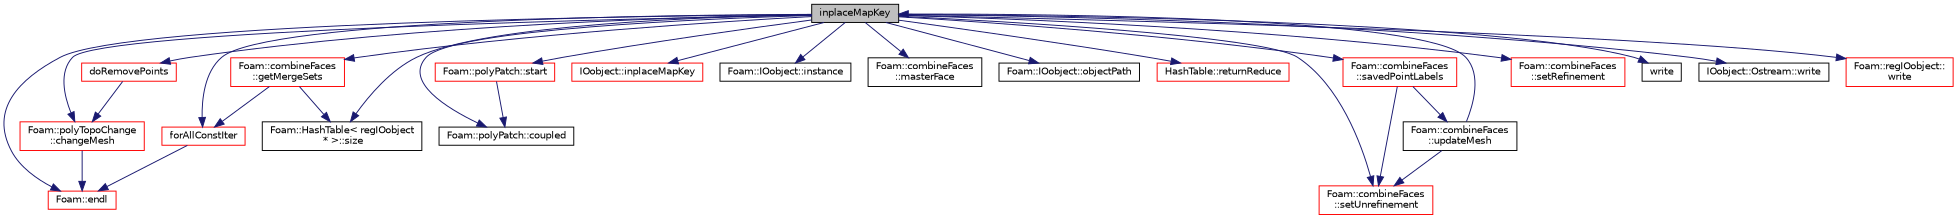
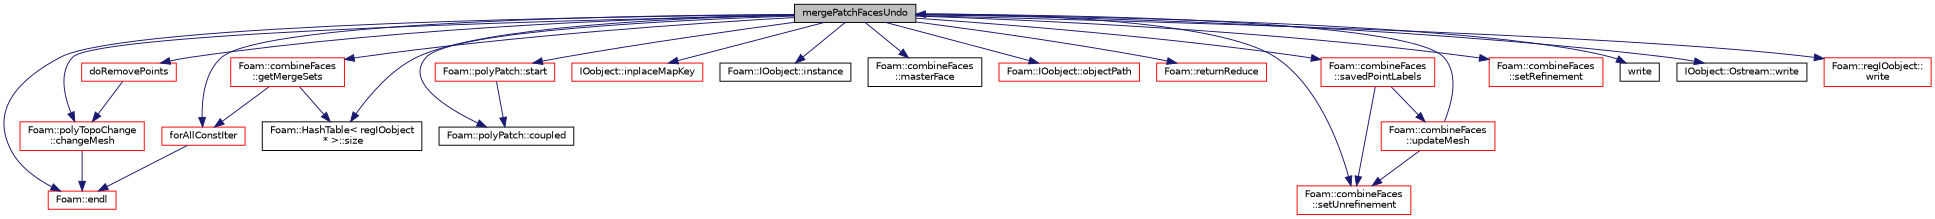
(855, 13) -> (855, 13)
(1069, 72) -> (1069, 72)
(1223, 72) -> (1212, 72)
(1460, 136) -> (1438, 136)
